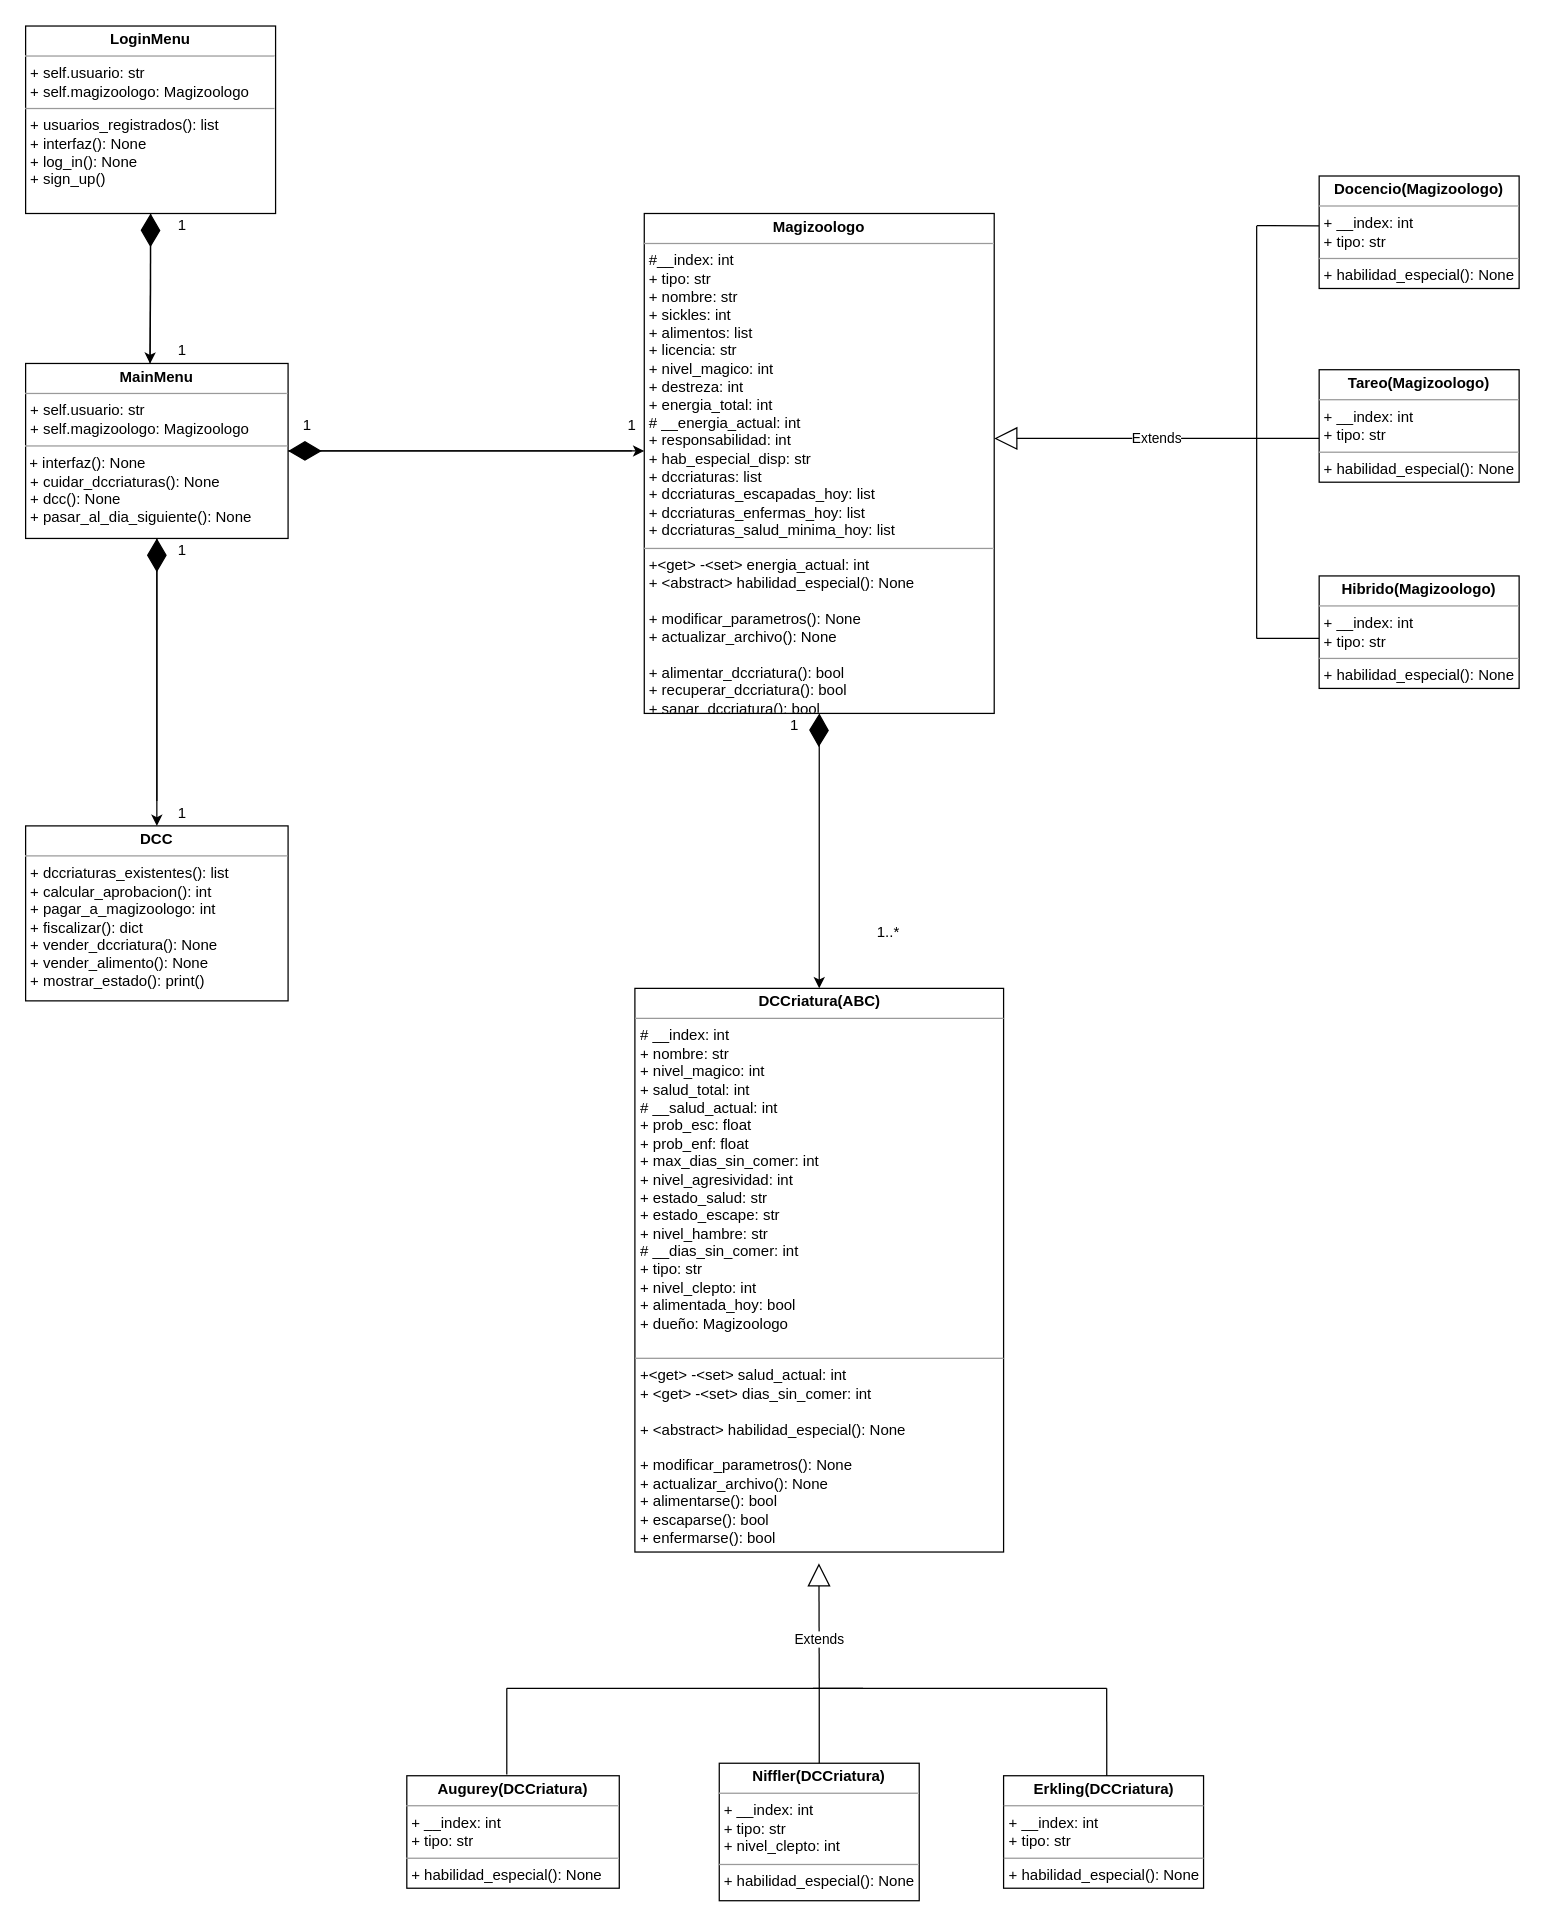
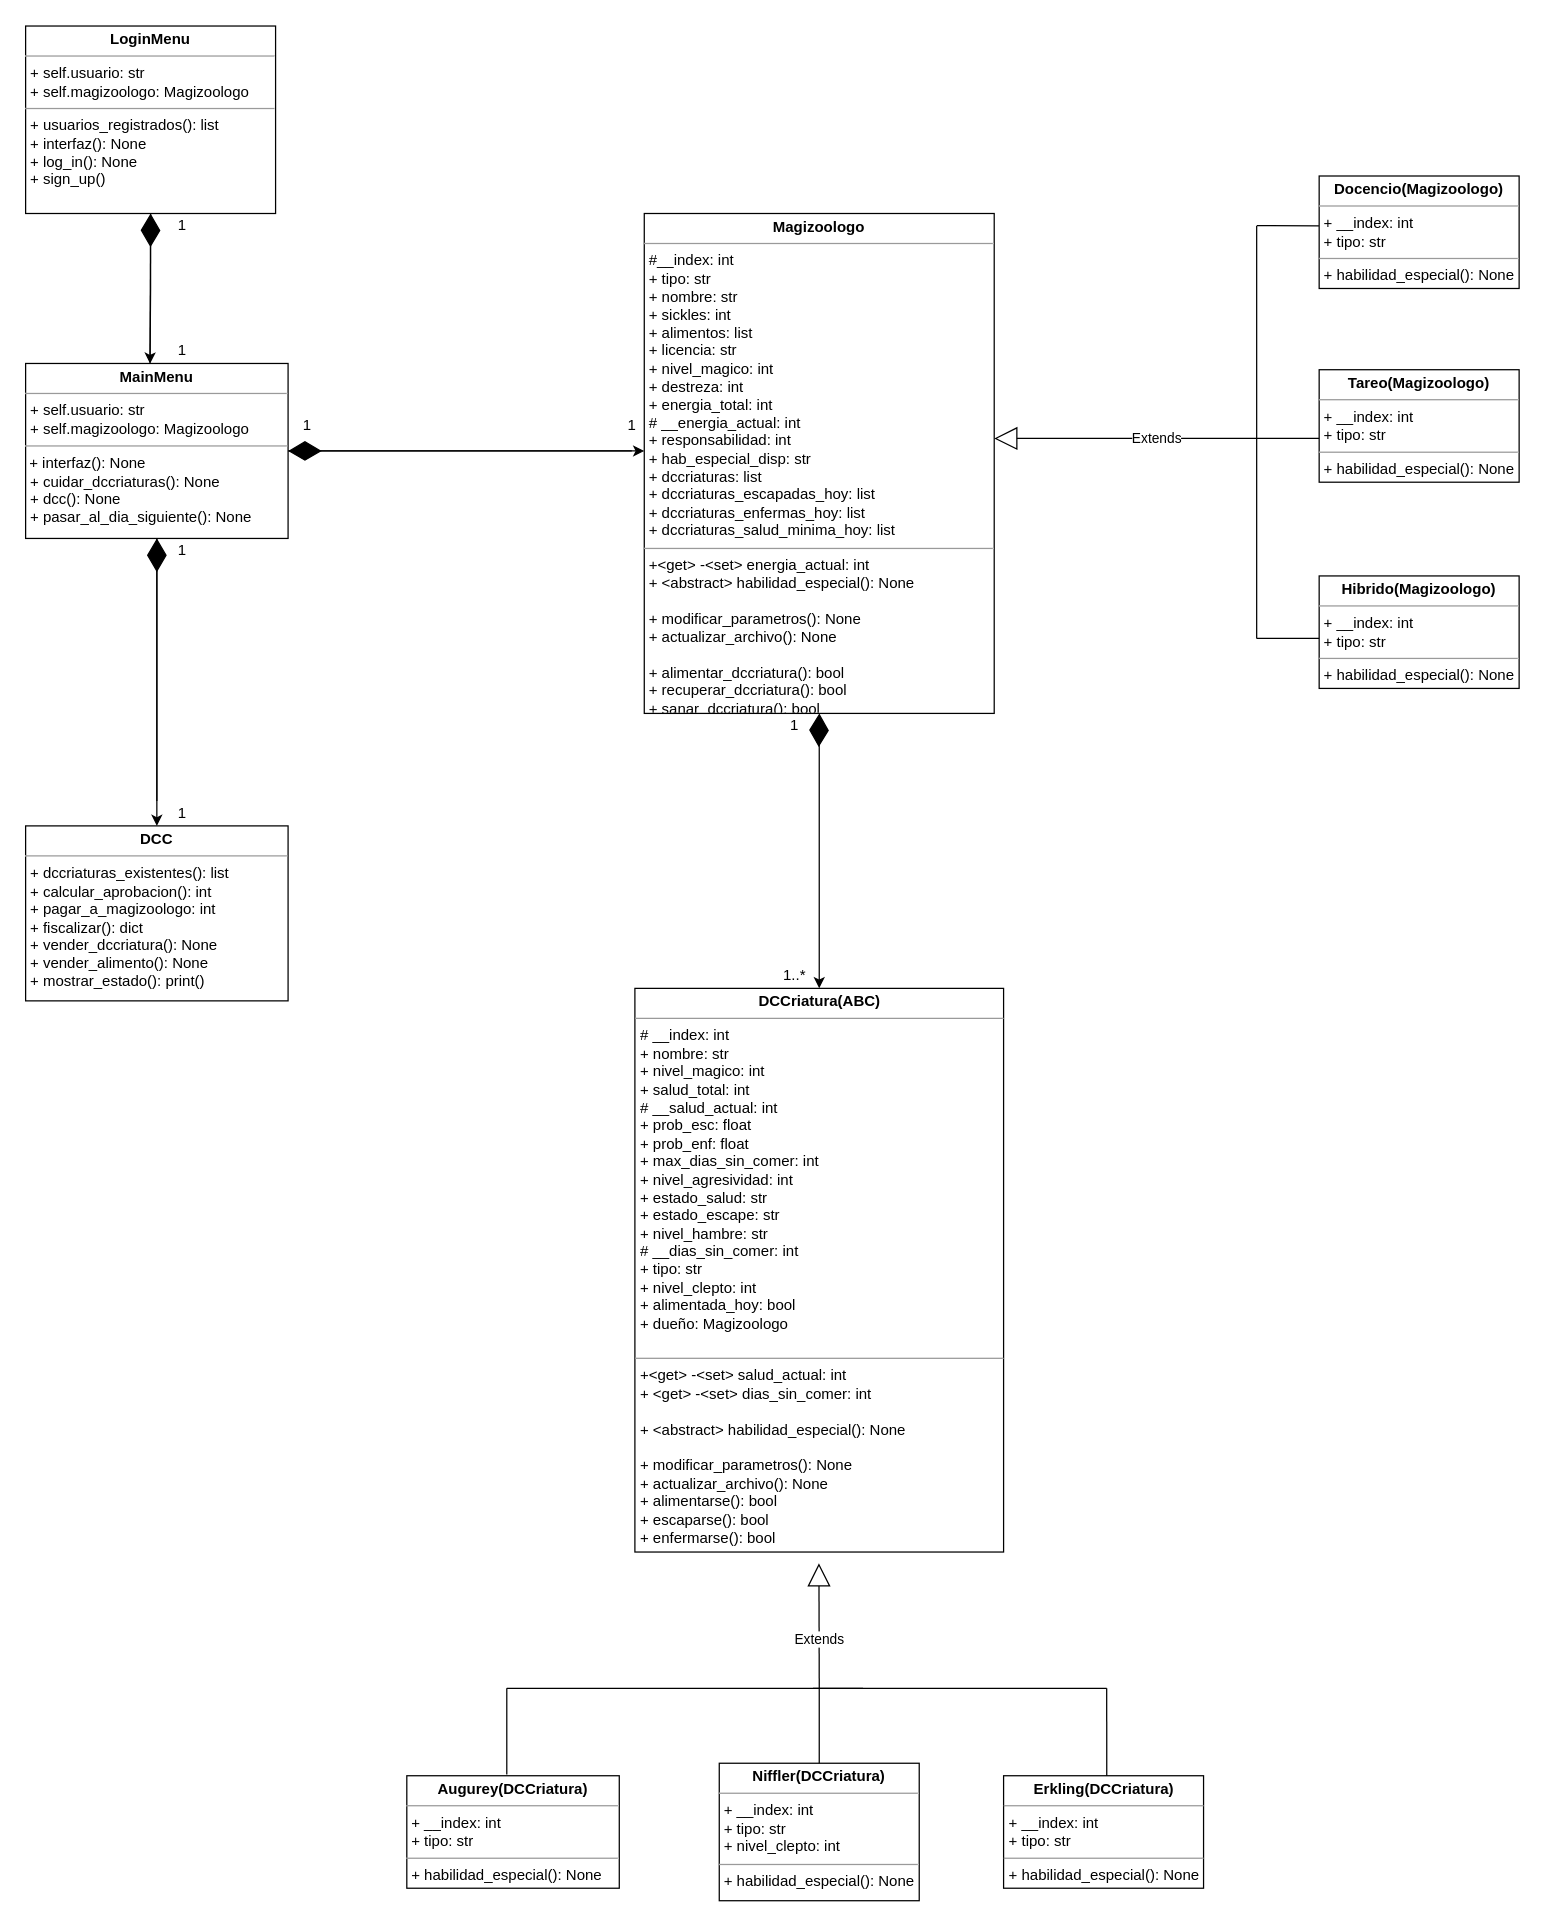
(888, 932) -> (794, 976)
